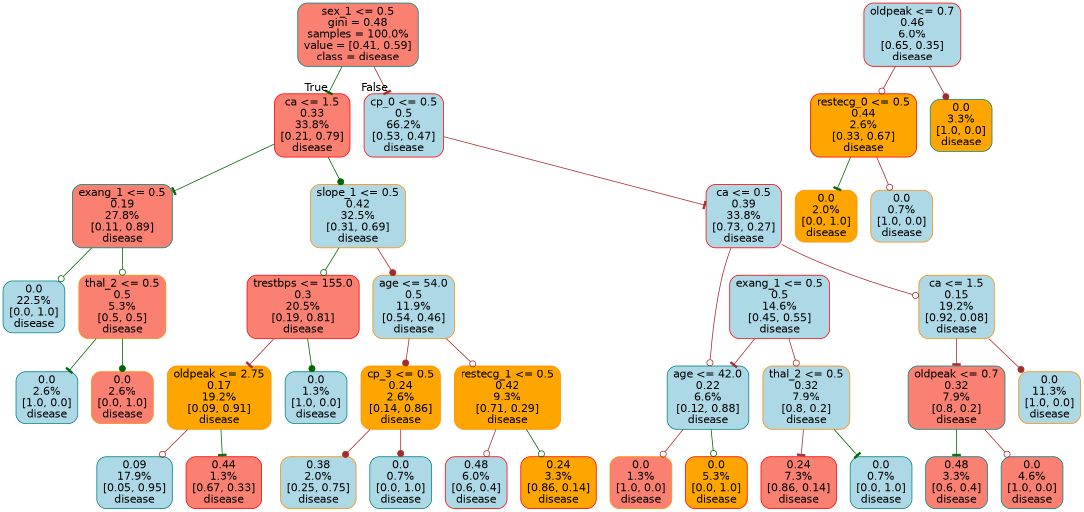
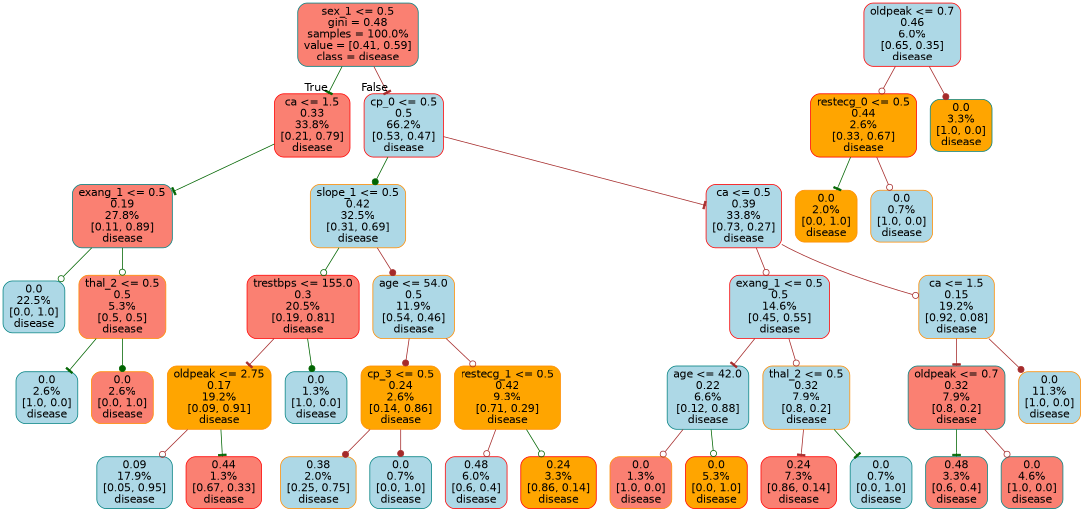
(334, 168) -> (382, 168)
(717, 303) -> (761, 259)
